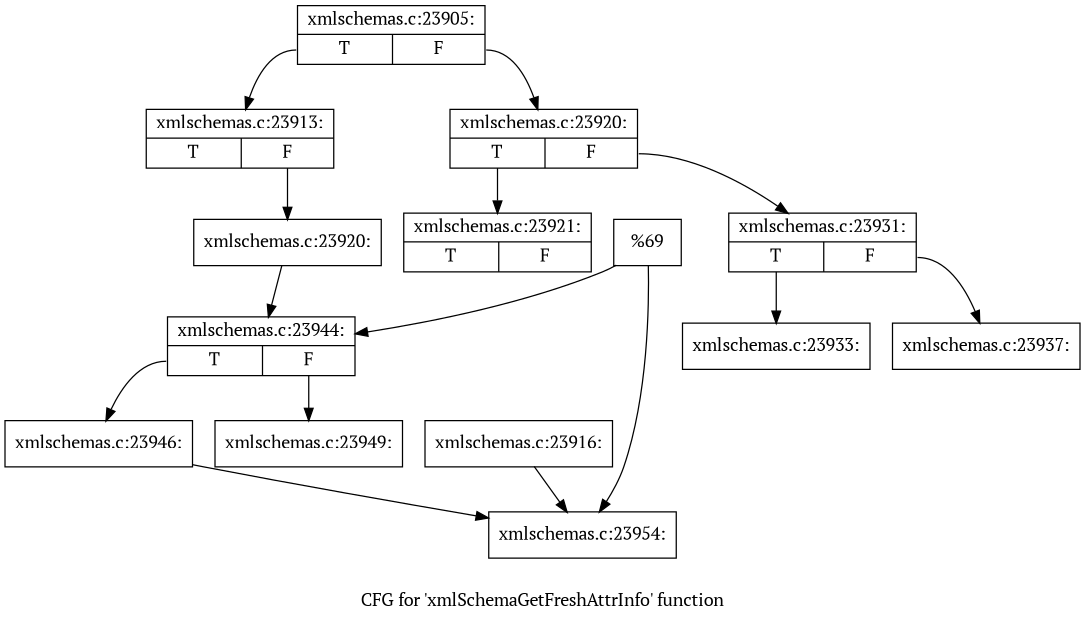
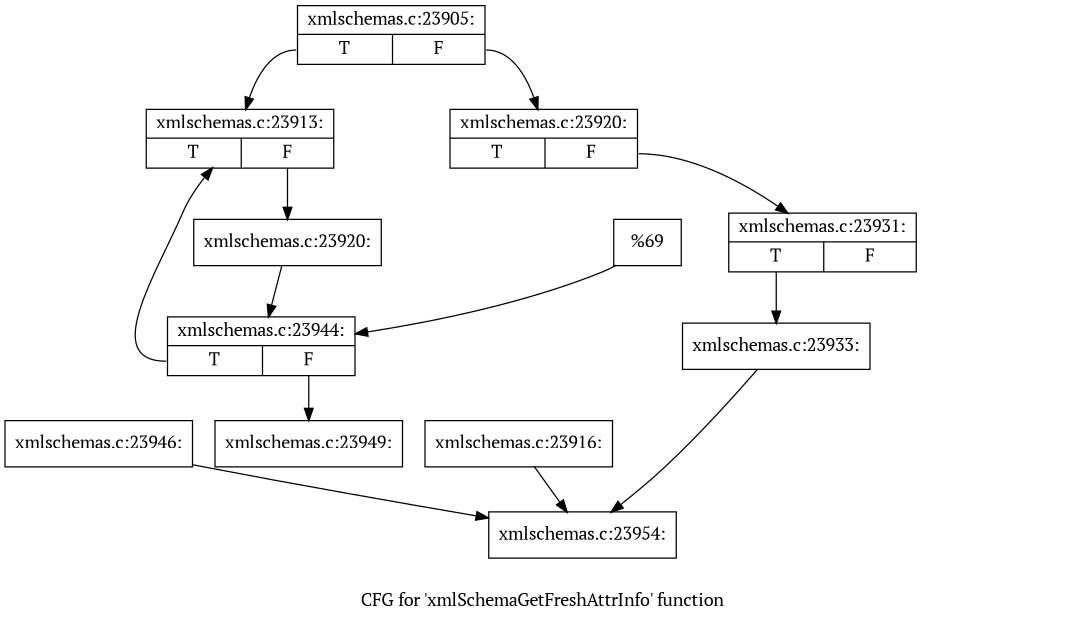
(498, 242) -> none
(986, 346) -> none
(132, 377) -> (154, 274)
(642, 387) -> (692, 440)
